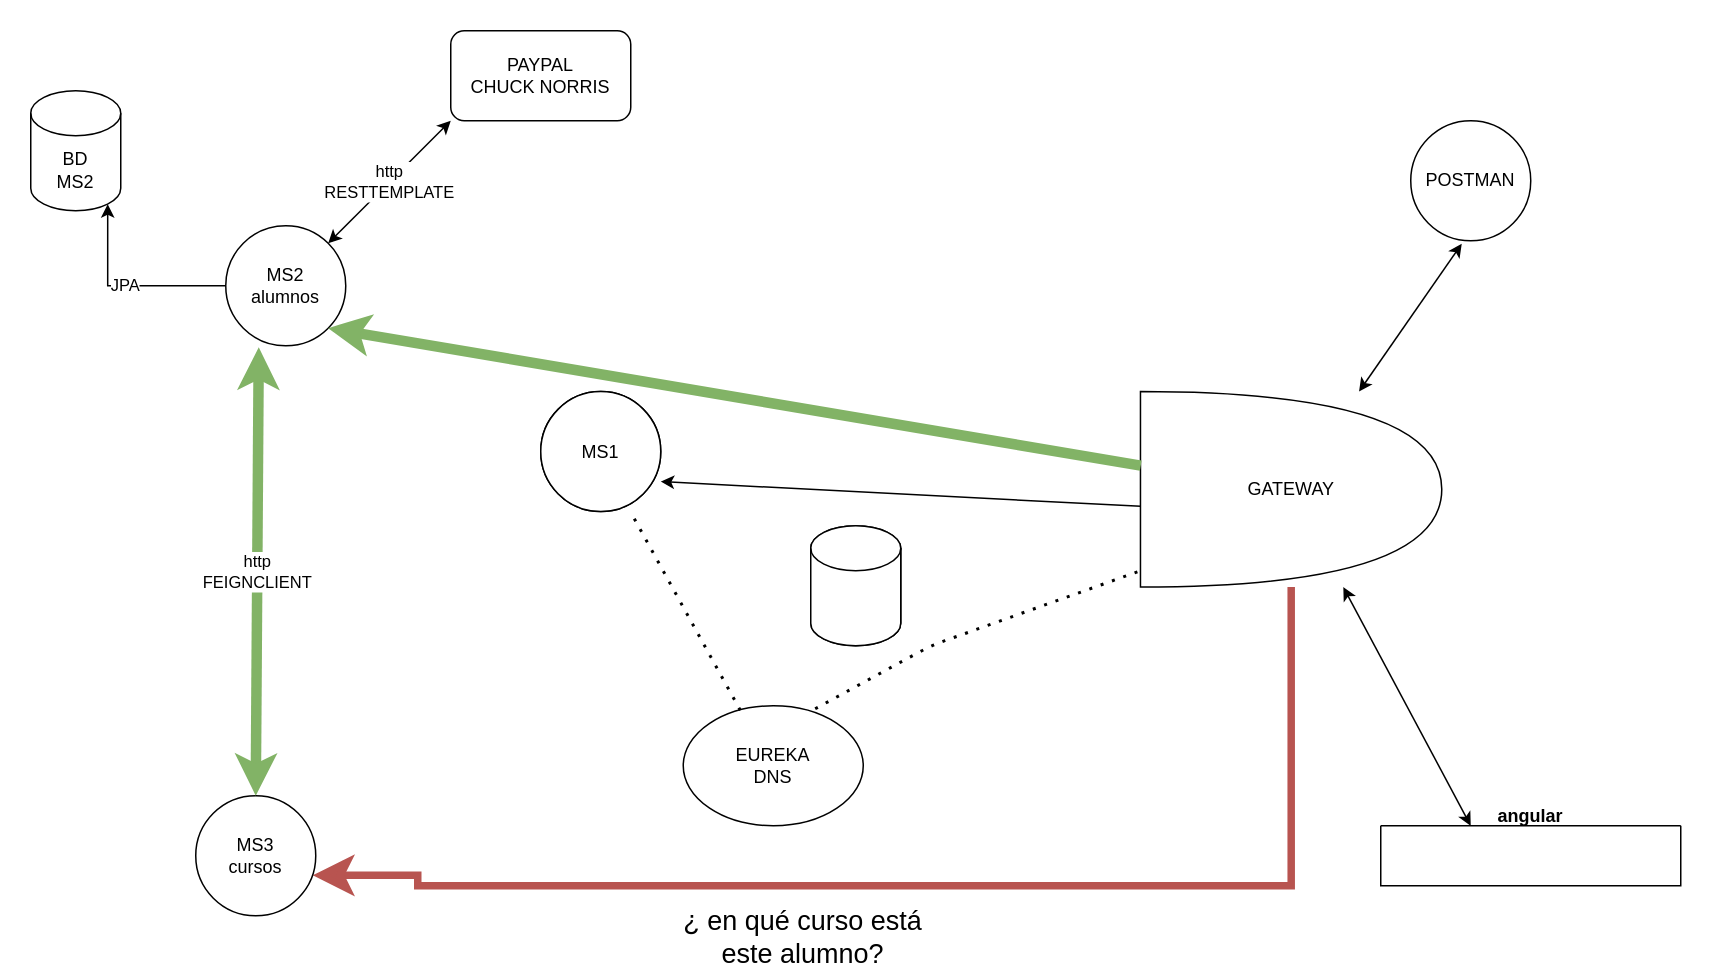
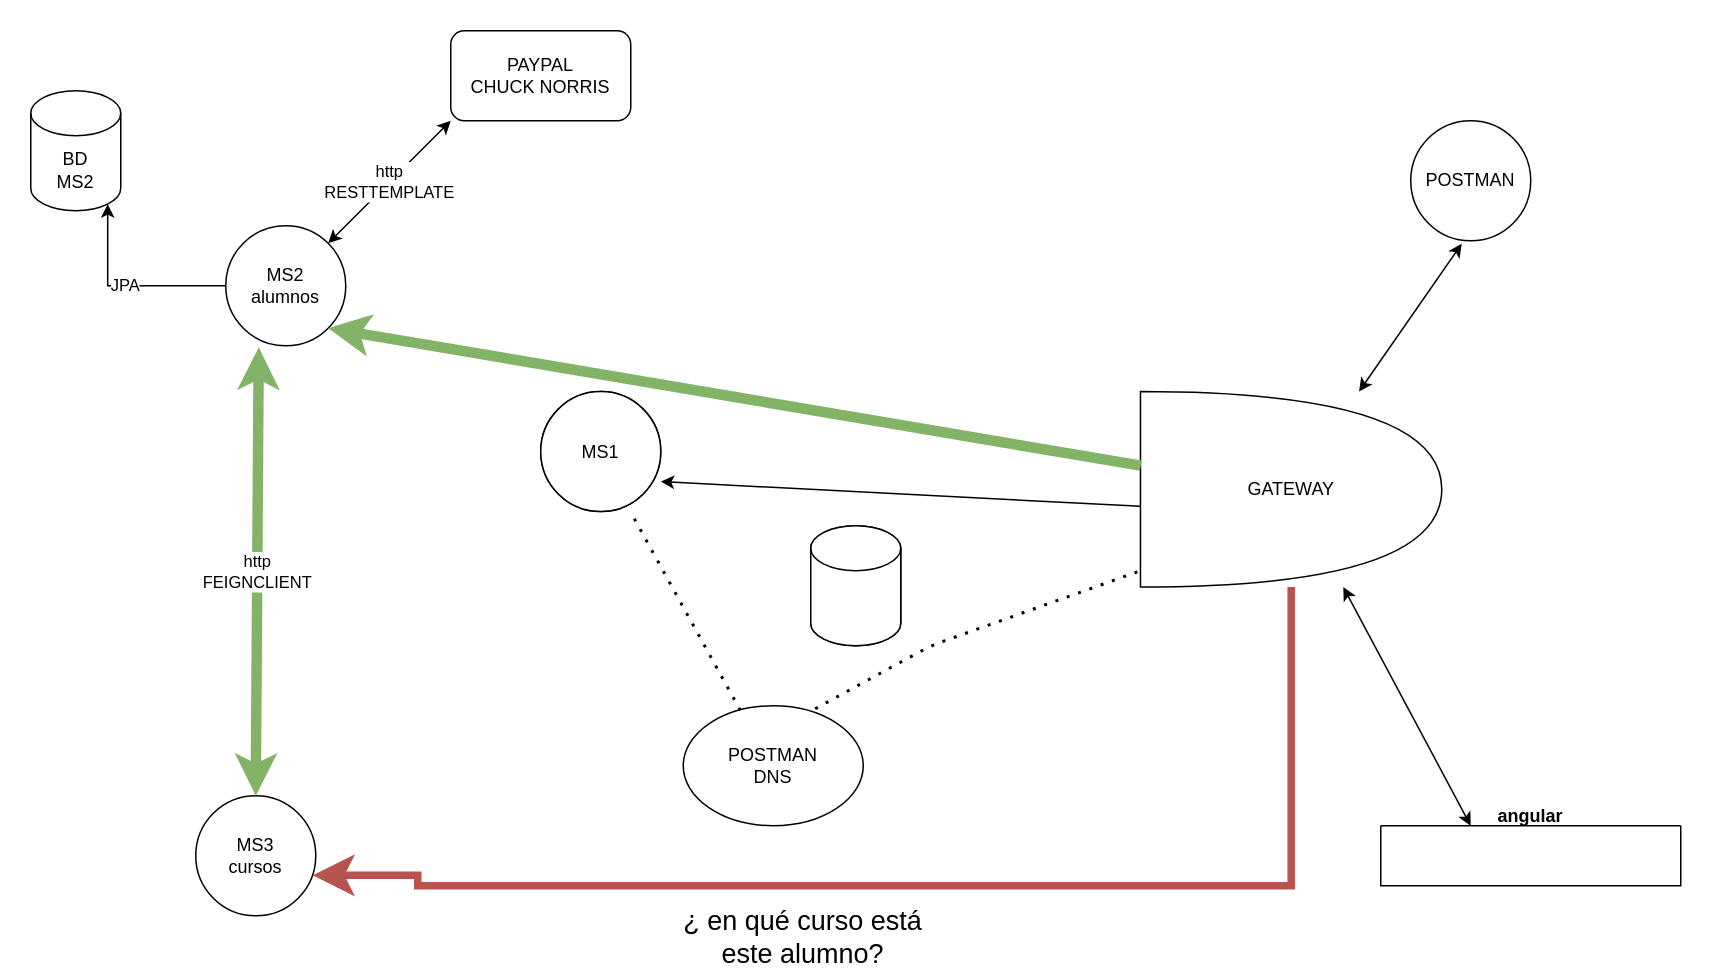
(773, 766) -> (773, 766)
